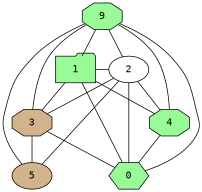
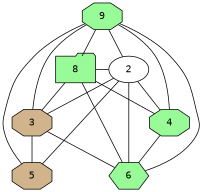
(76, 69) -> (76, 69)
(32, 176) -> (32, 176)
(129, 176) -> (129, 176)
